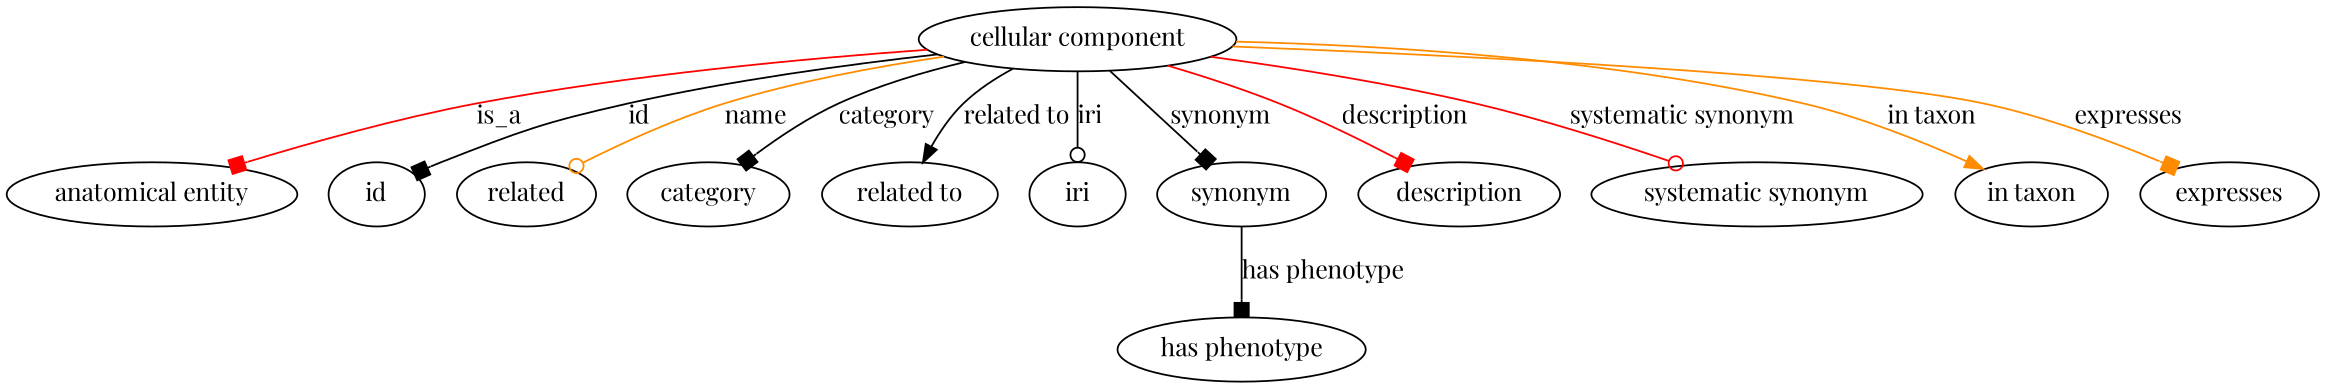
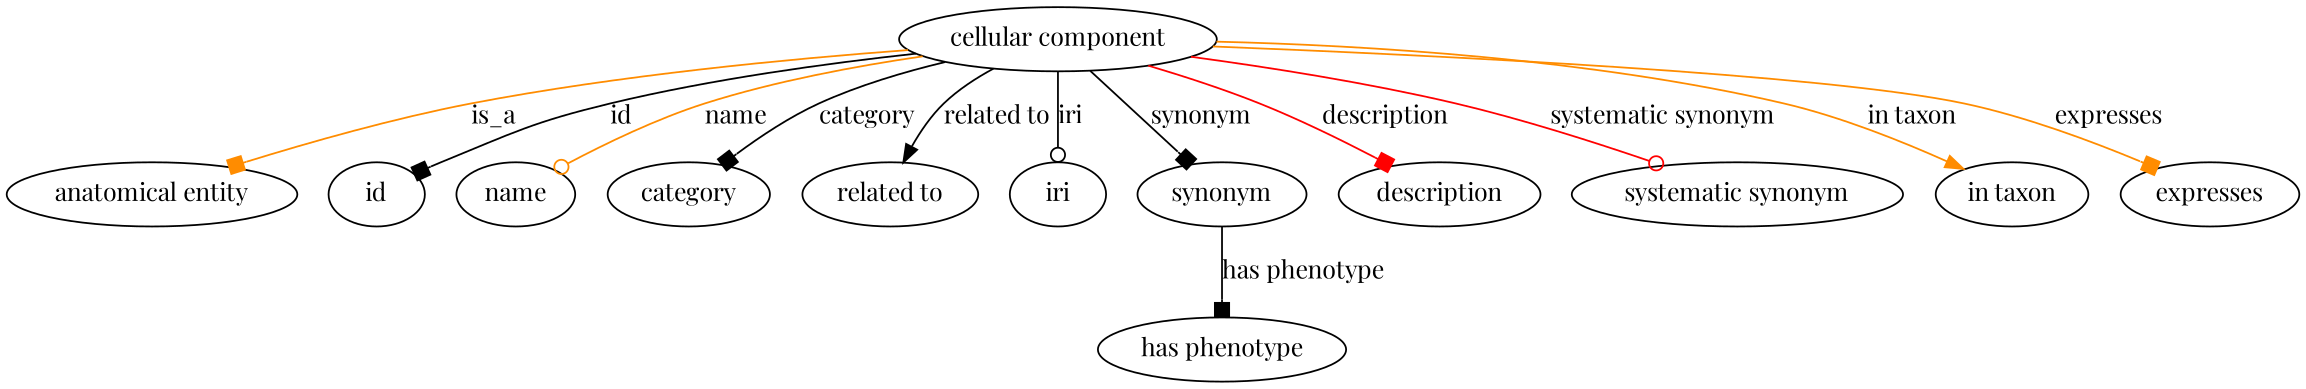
(584, 86) -> (574, 86)
(527, 194) -> (516, 194)
